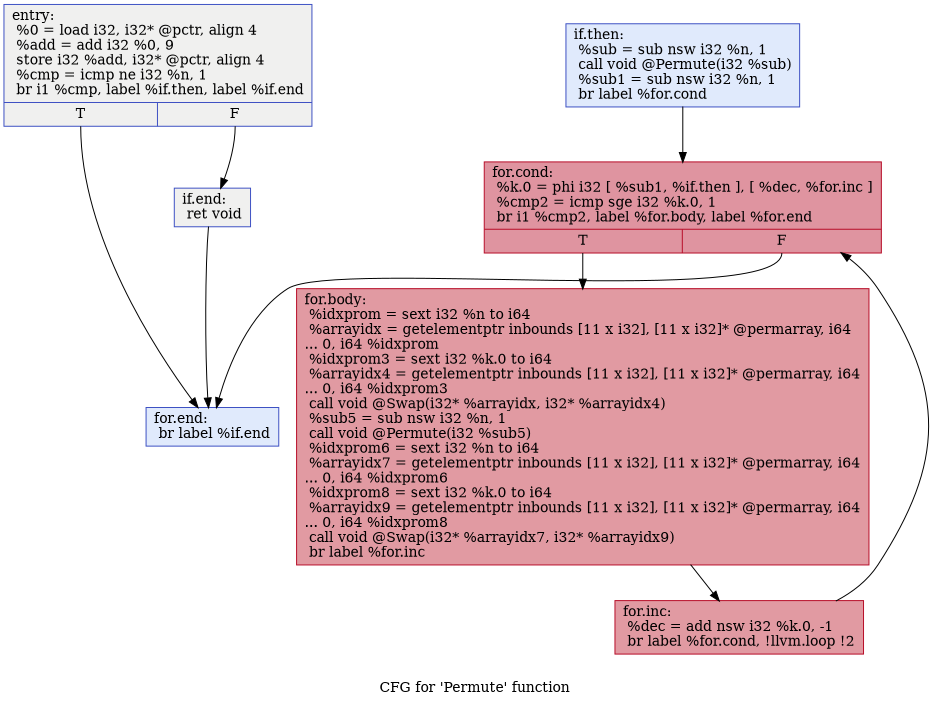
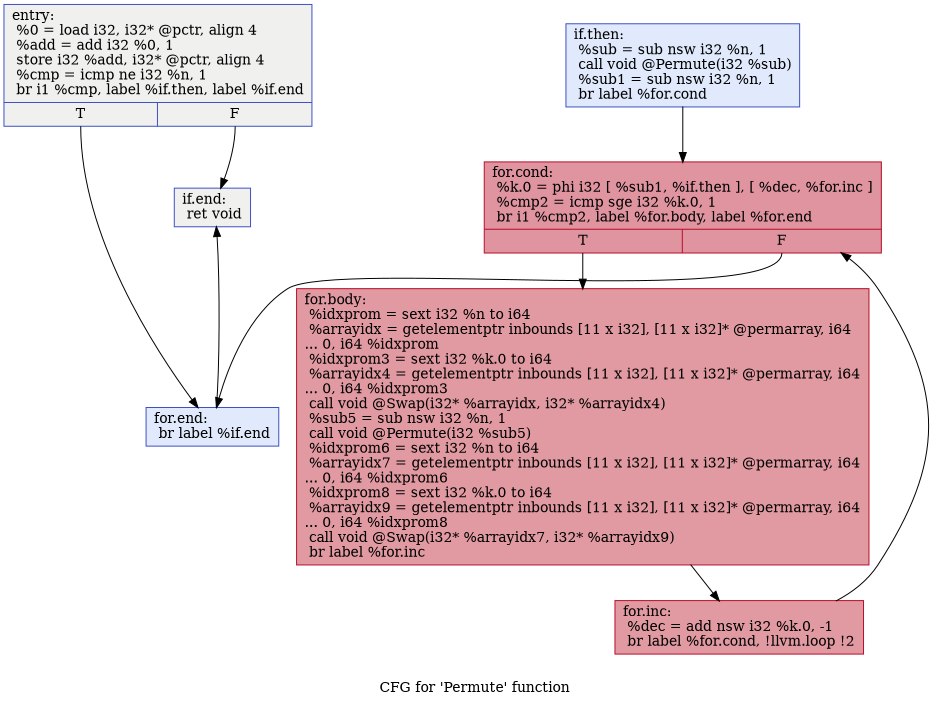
(93, 46) -> (93, 46)
(206, 312) -> (219, 322)
